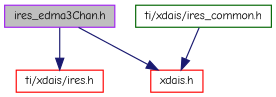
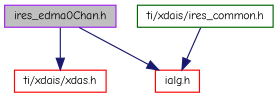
(60, 16) -> (60, 16)
(60, 81) -> (60, 81)
(177, 81) -> (177, 81)
